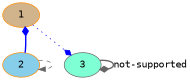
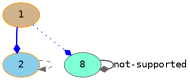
(26, 44) -> (17, 36)
(83, 65) -> (83, 65)
